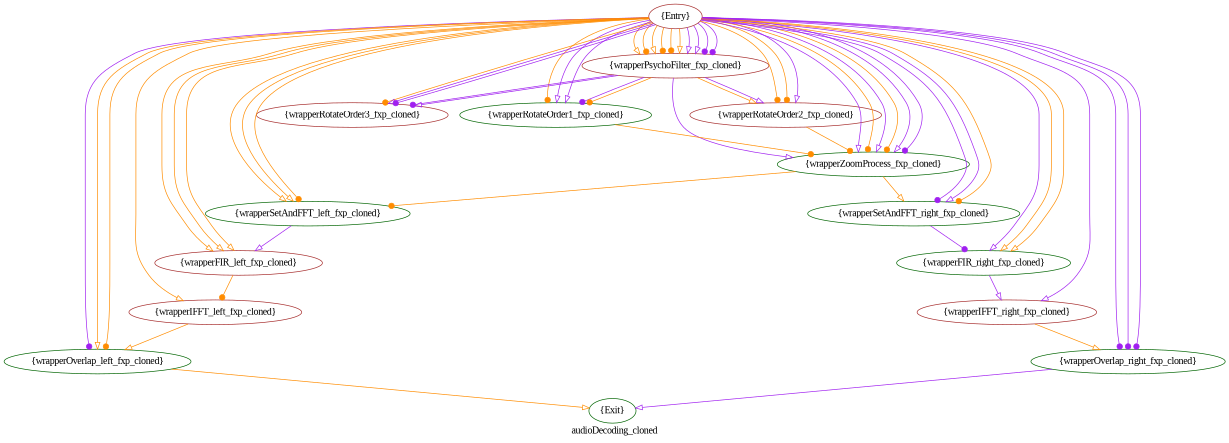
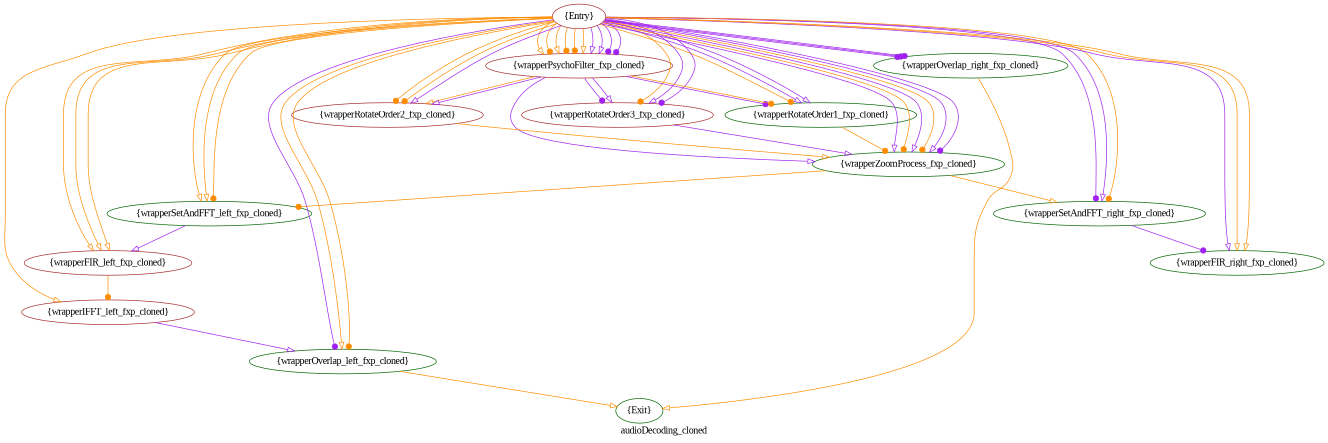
(827, 138) -> (639, 141)
none -> (759, 139)
(1007, 312) -> none
(160, 336) -> (221, 336)
(847, 388) -> (953, 343)
